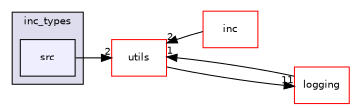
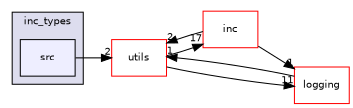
none -> (180, 52)
none -> (272, 55)
